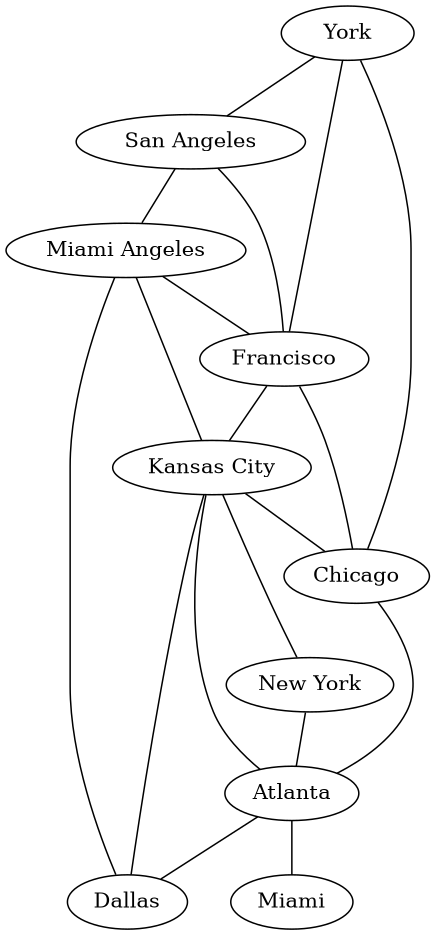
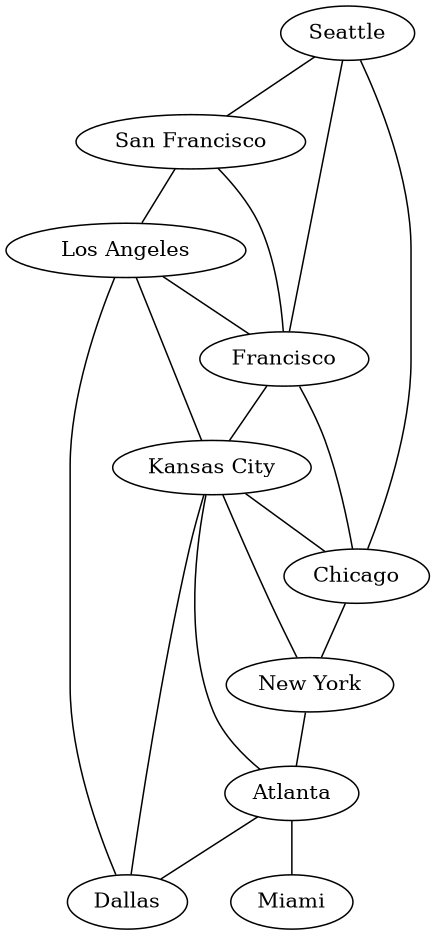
(348, 33) -> (348, 33)
(191, 142) -> (191, 142)
(126, 250) -> (126, 250)
(411, 700) -> (333, 630)
